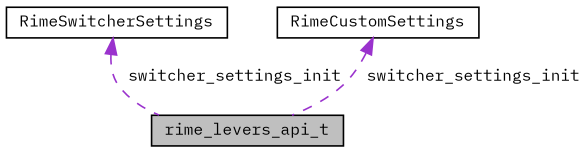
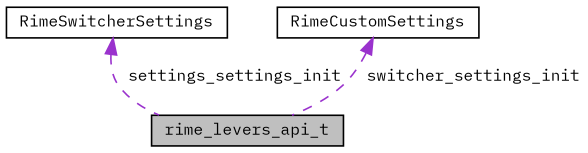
(231, 77) -> (231, 77)
